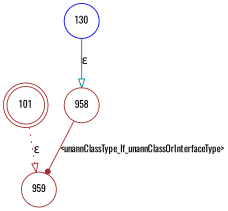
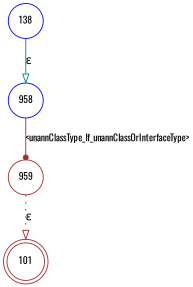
(82, 21) -> (26, 21)
(82, 105) -> (26, 100)
(32, 145) -> (26, 213)
